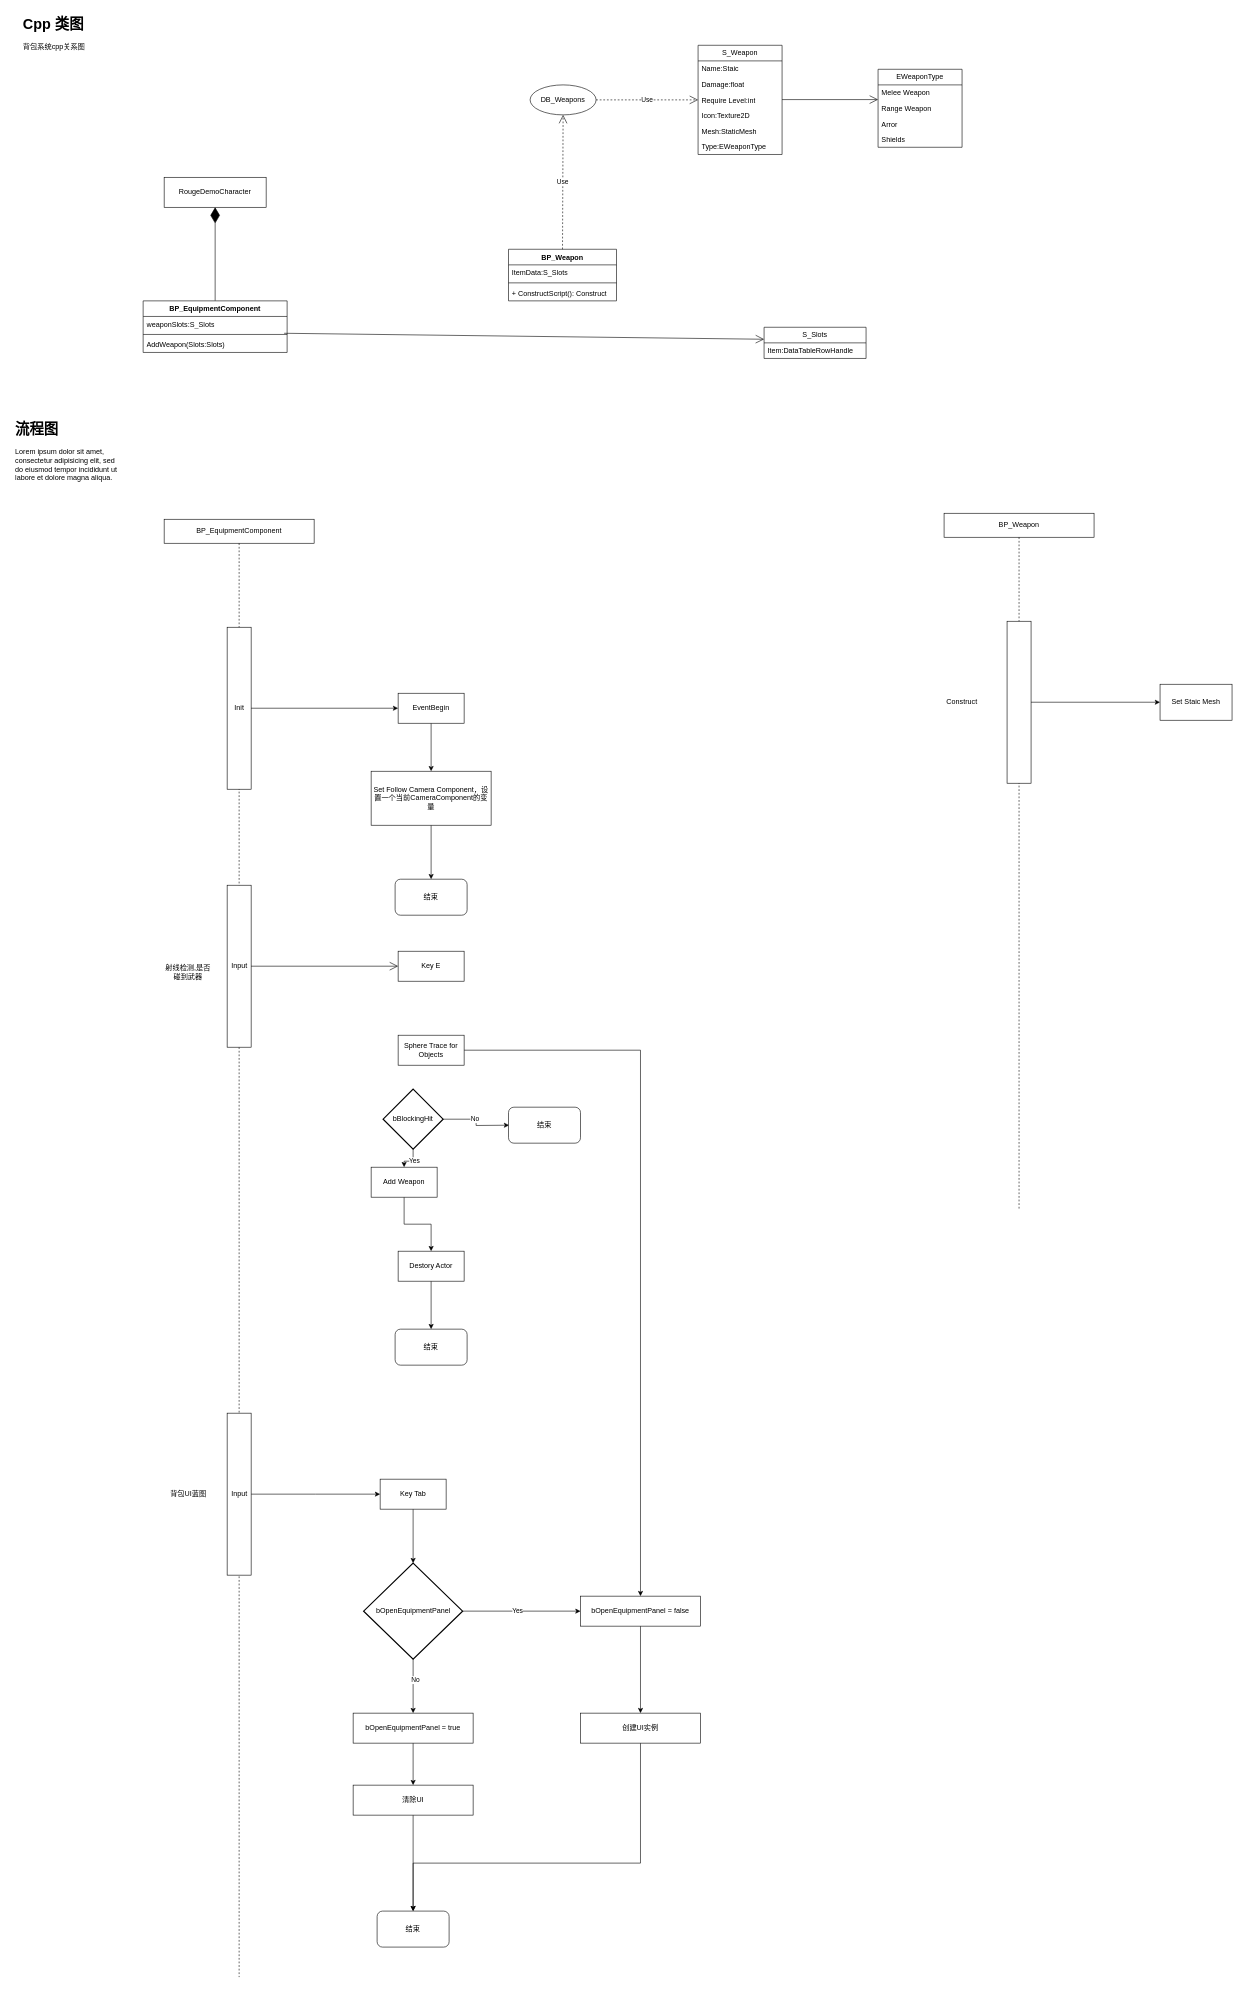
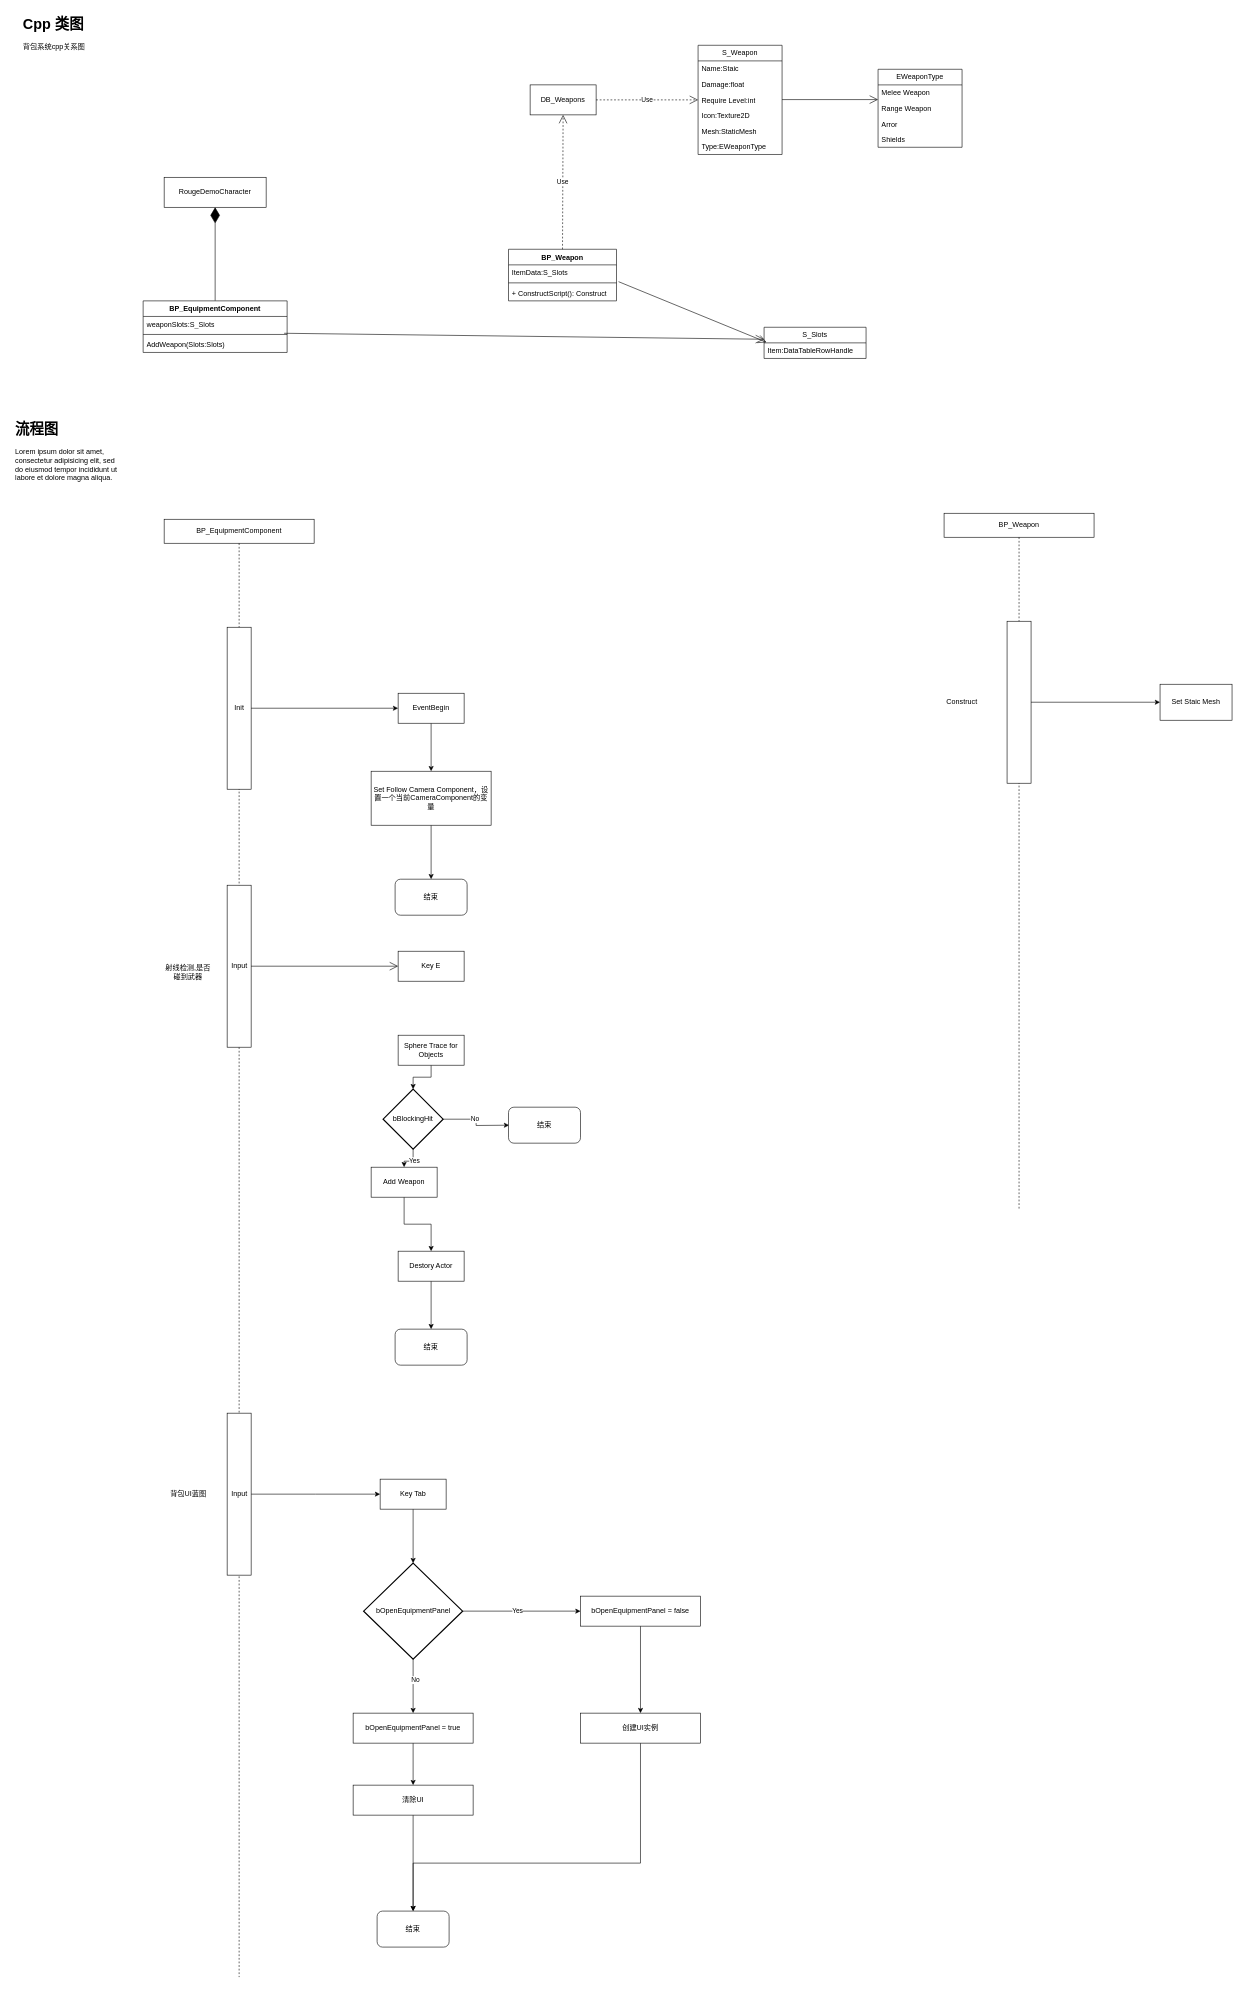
(563, 100) -> (563, 100)
none -> (689, 311)
(641, 1320) -> (413, 1079)
